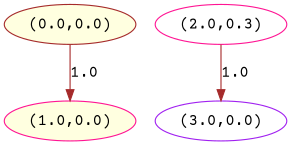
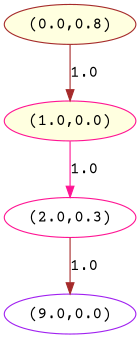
(70, 24) -> (70, 24)
(221, 121) -> (70, 314)
none -> (70, 164)
